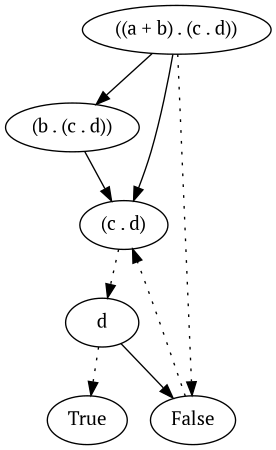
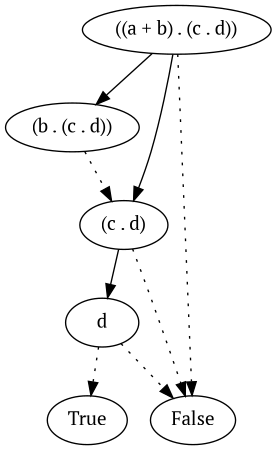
(95, 170) -> (95, 170)
(115, 267) -> (115, 267)
(162, 329) -> (157, 316)
(142, 366) -> (142, 366)
